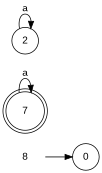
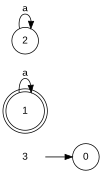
(25, 111) -> (25, 111)
(25, 157) -> (25, 157)
